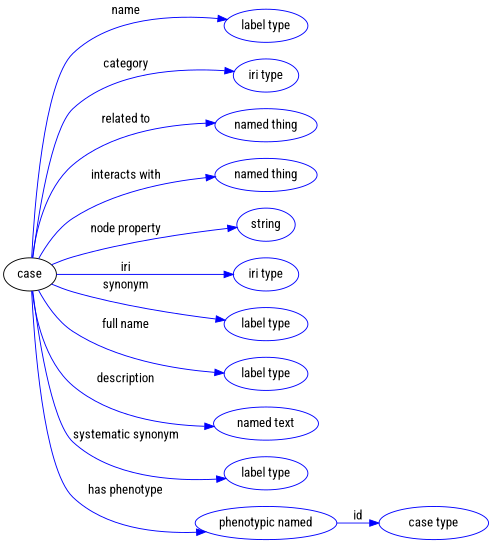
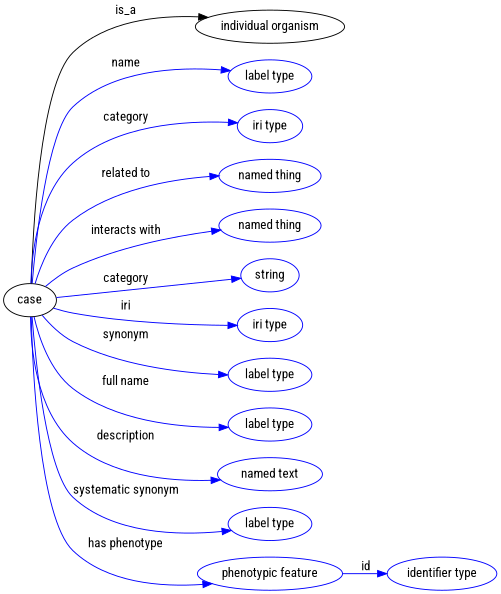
none -> (270, 27)
(126, 229) -> (126, 279)
(266, 523) -> (270, 574)
(434, 523) -> (442, 574)
